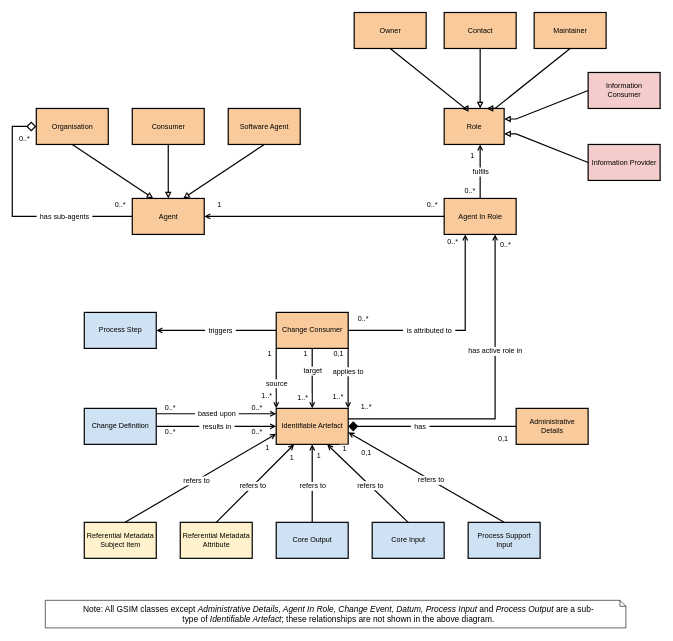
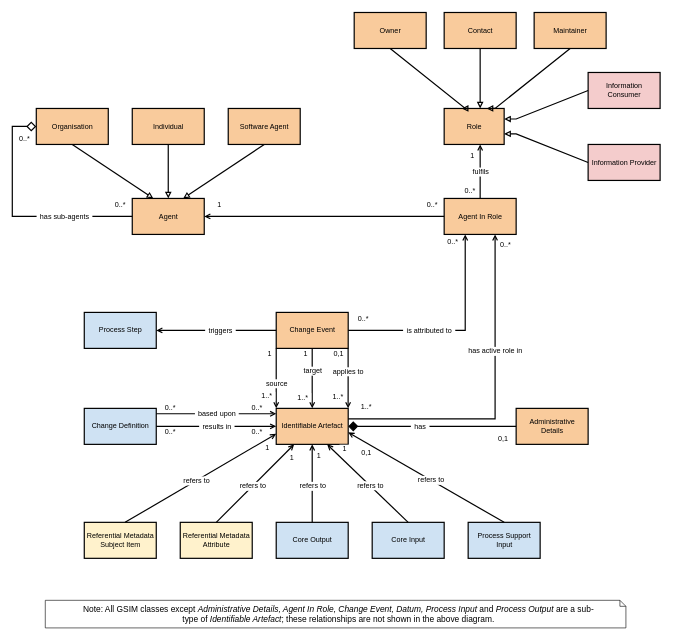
(169, 126) -> (169, 126)
(313, 330) -> (313, 330)
